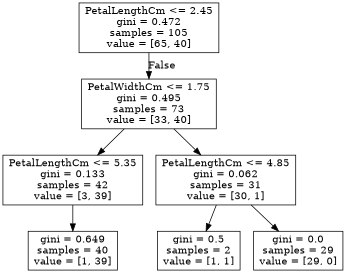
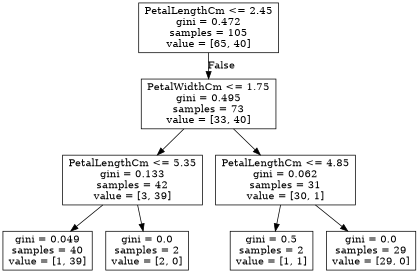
(73, 251) -> (48, 251)
none -> (147, 251)
